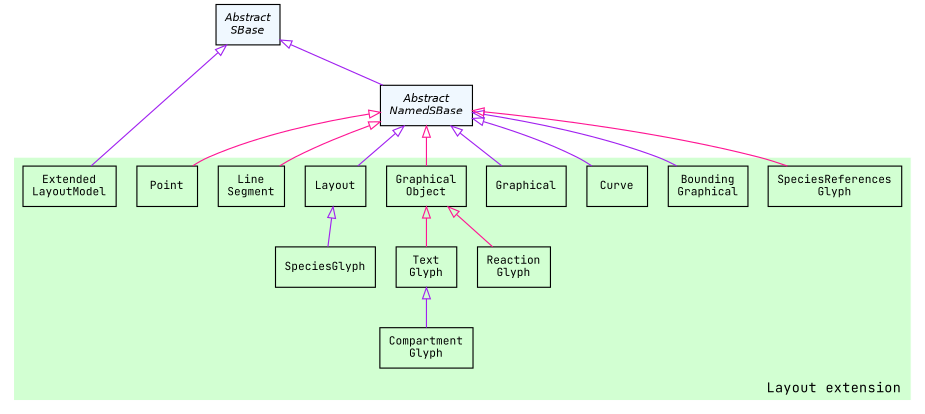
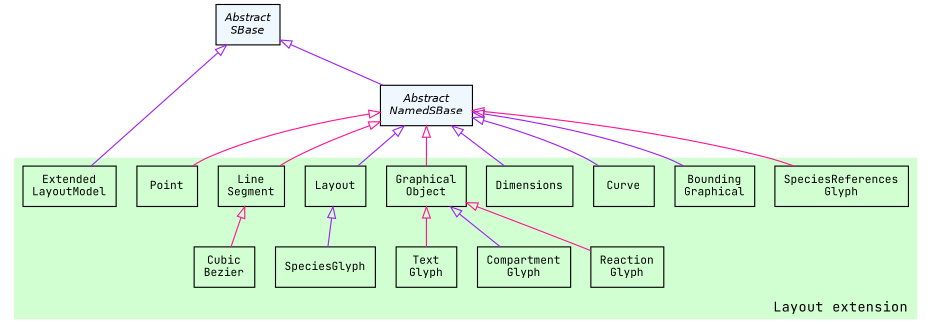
(526, 186) -> (530, 186)
none -> (224, 267)
(426, 313) -> (480, 230)
